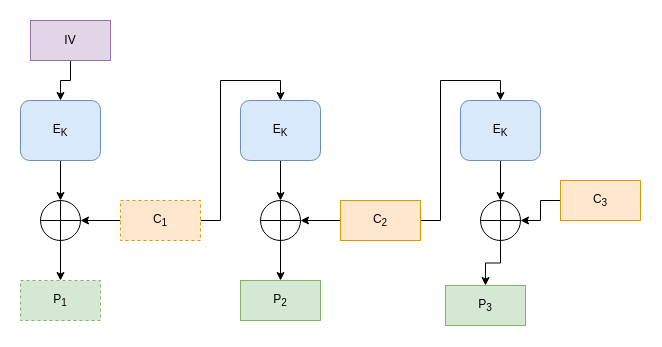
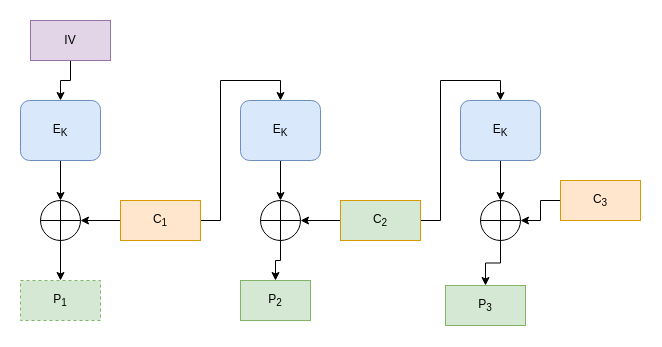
(161, 221) -> (161, 221)
(381, 221) -> (381, 221)
(281, 301) -> (276, 301)
